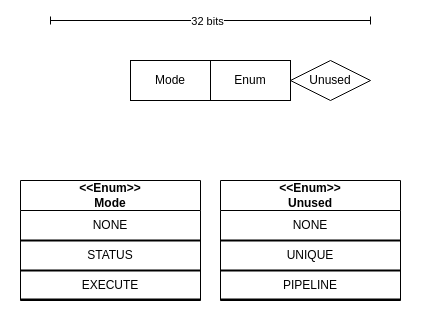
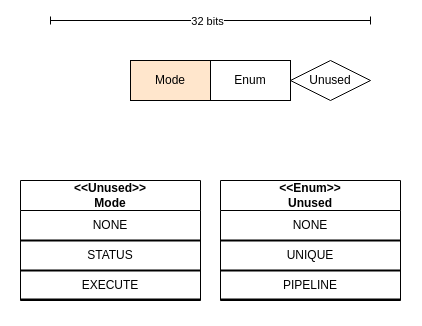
(171, 81) -> (171, 81)
(111, 196) -> (111, 196)
